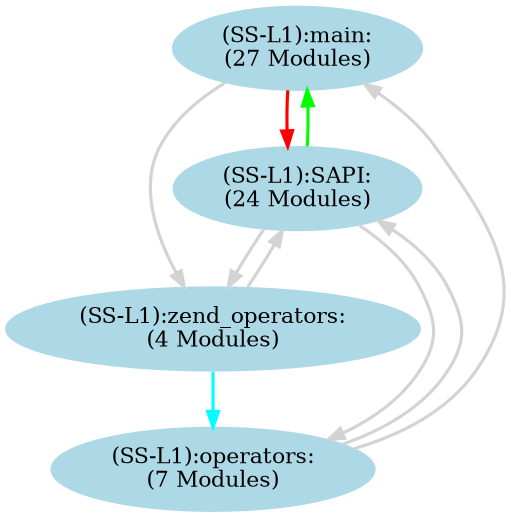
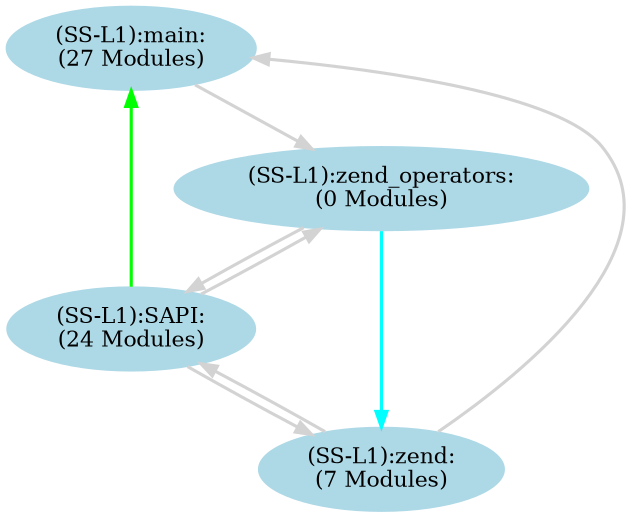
(287, 110) -> none
(213, 329) -> (381, 189)
(213, 469) -> (381, 469)
